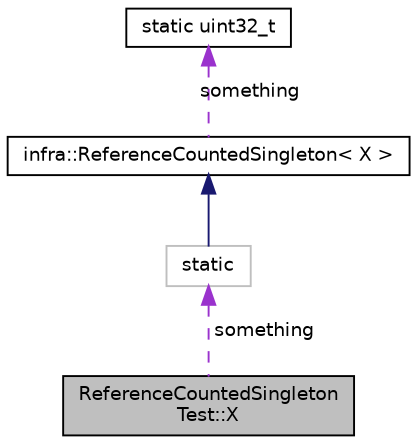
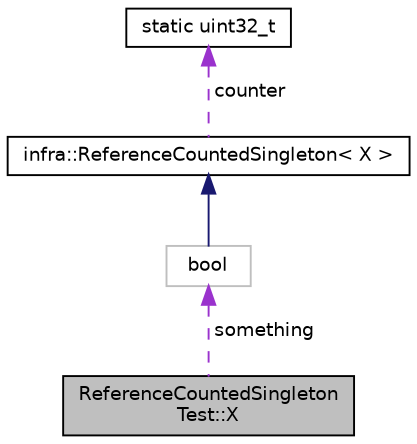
(247, 92) -> (247, 92)
(209, 266) -> (209, 266)
